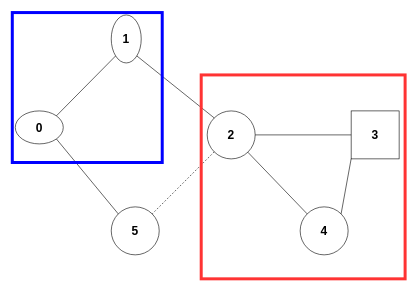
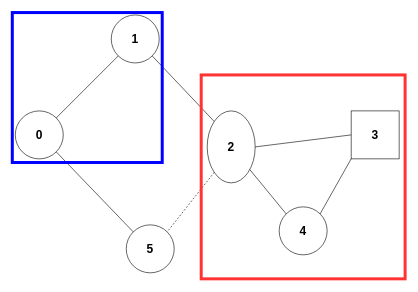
(126, 39) -> (135, 39)
(39, 127) -> (39, 135)
(231, 135) -> (231, 147)
(135, 231) -> (150, 249)
(324, 231) -> (303, 231)
